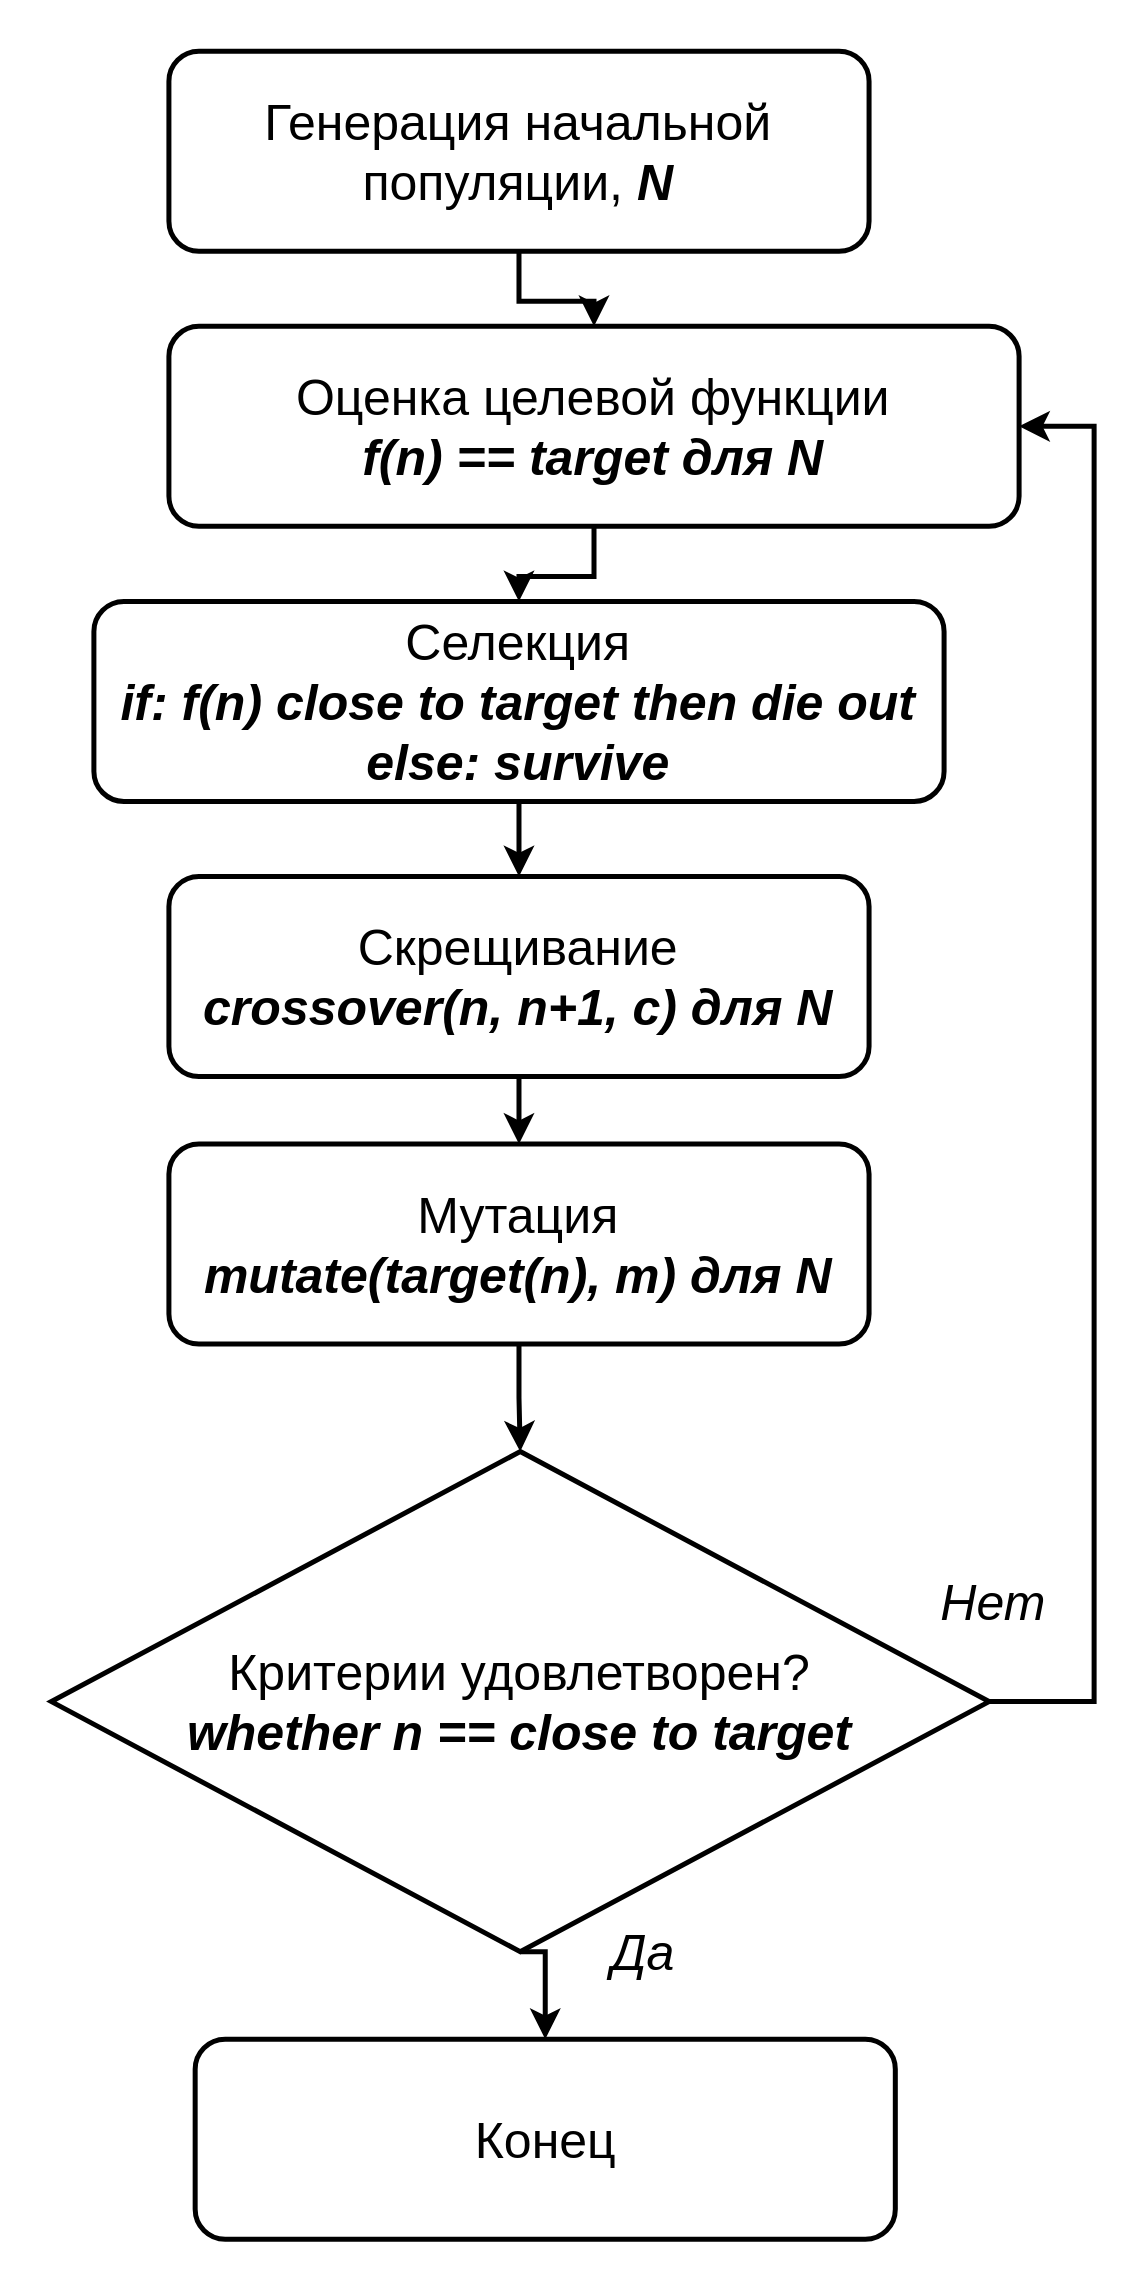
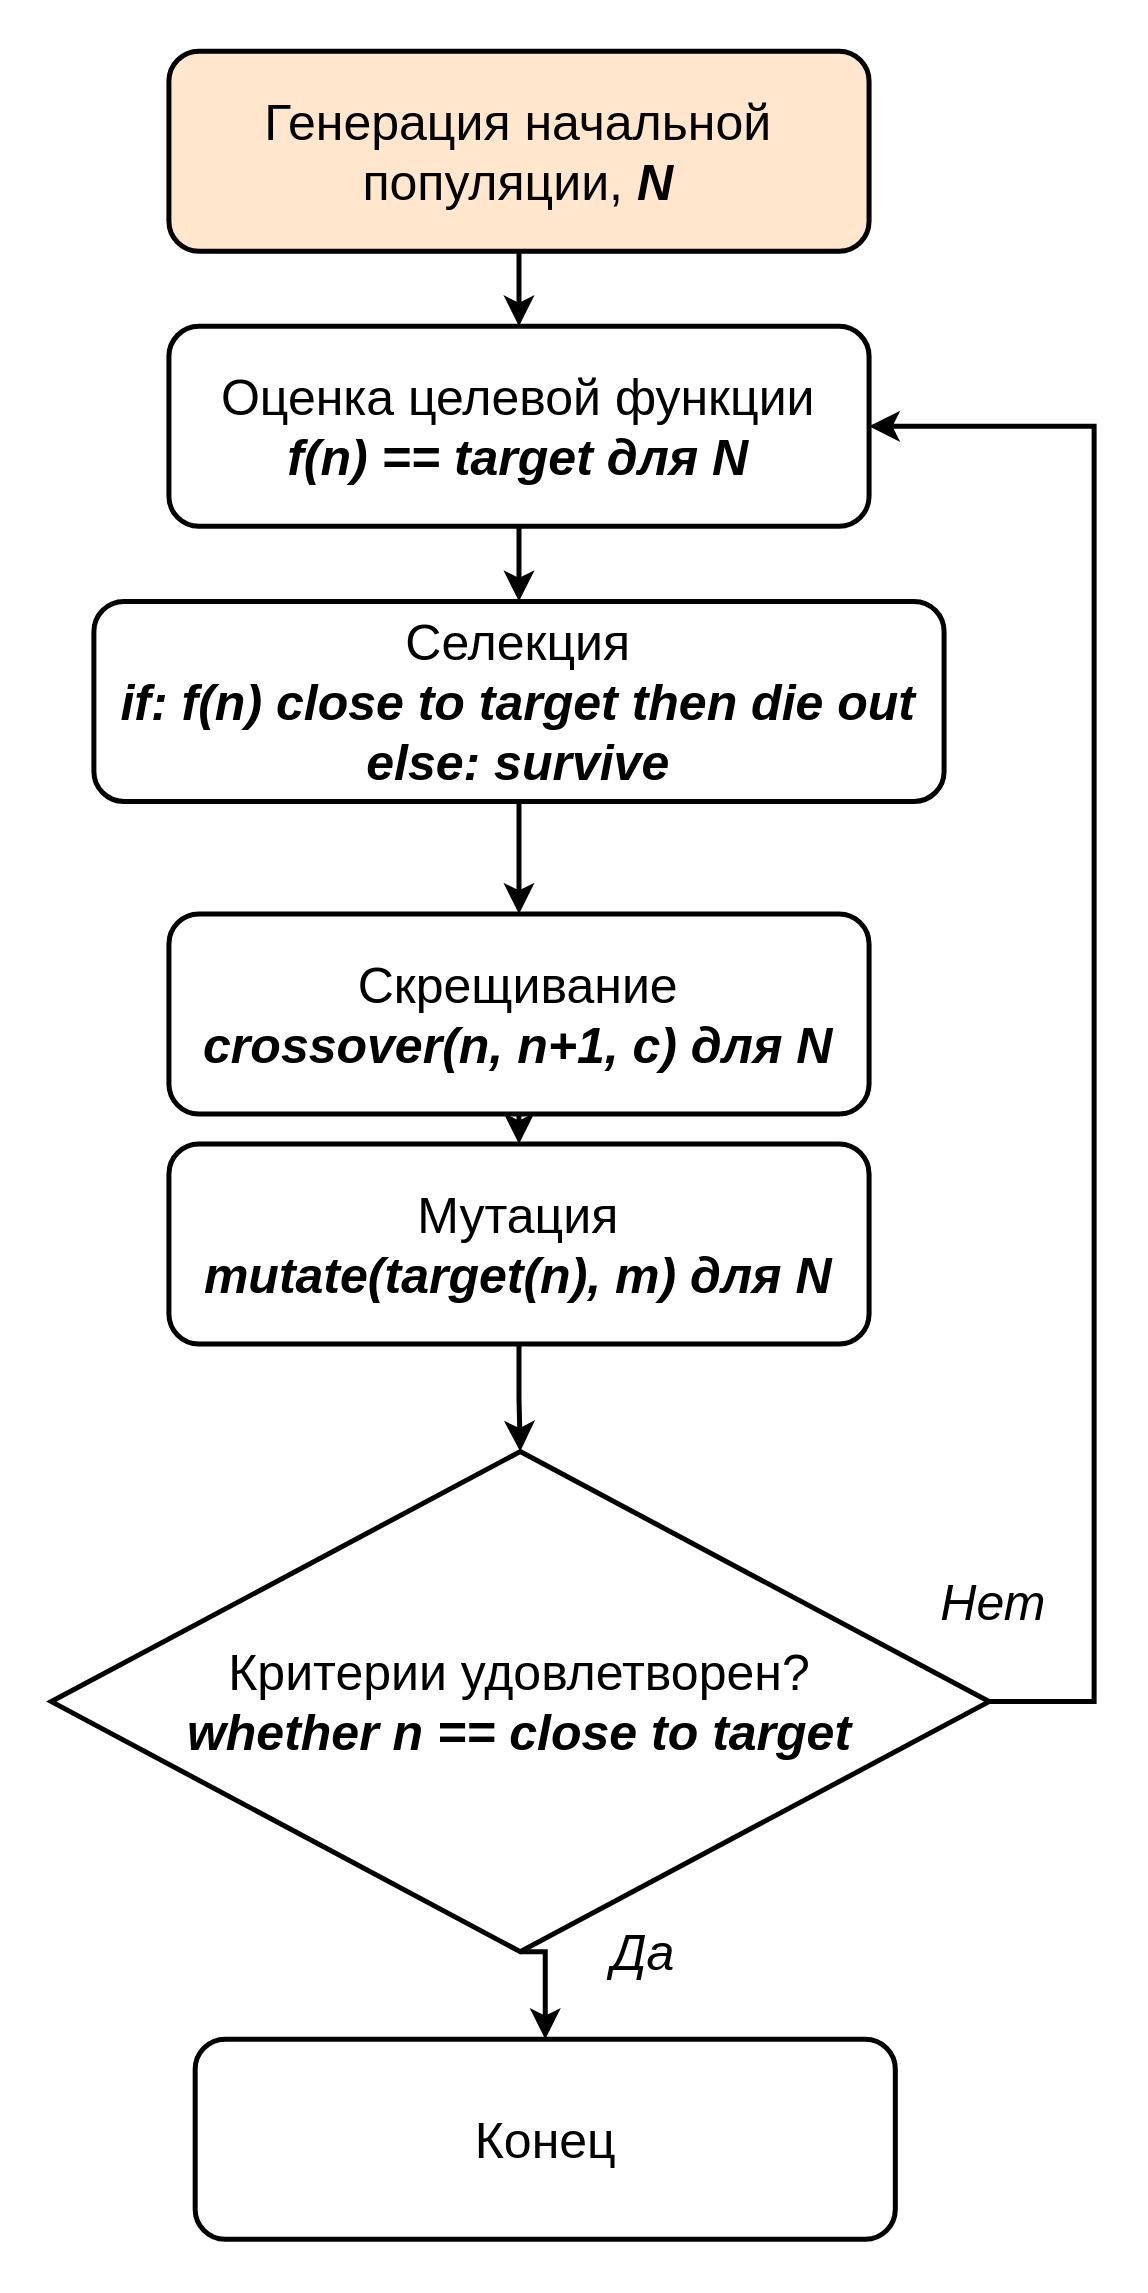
(519, 151) -> (519, 151)
(594, 426) -> (519, 426)
(519, 976) -> (519, 1014)
